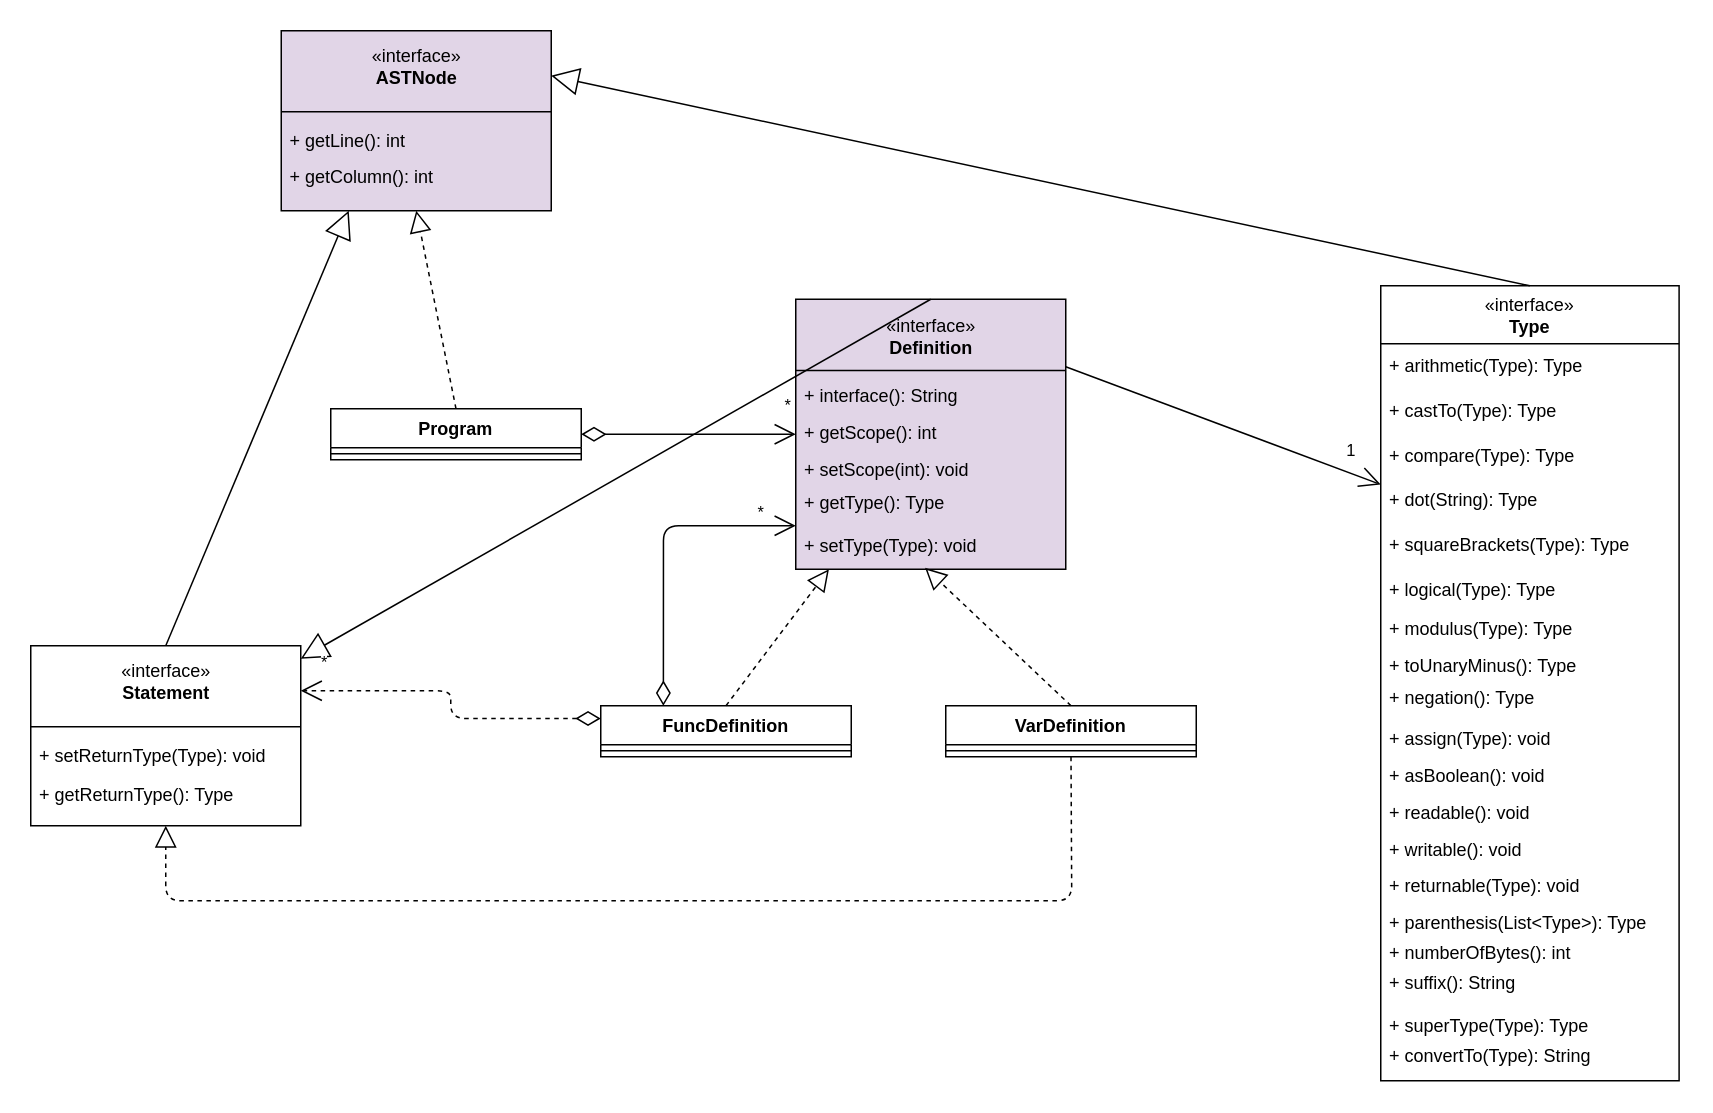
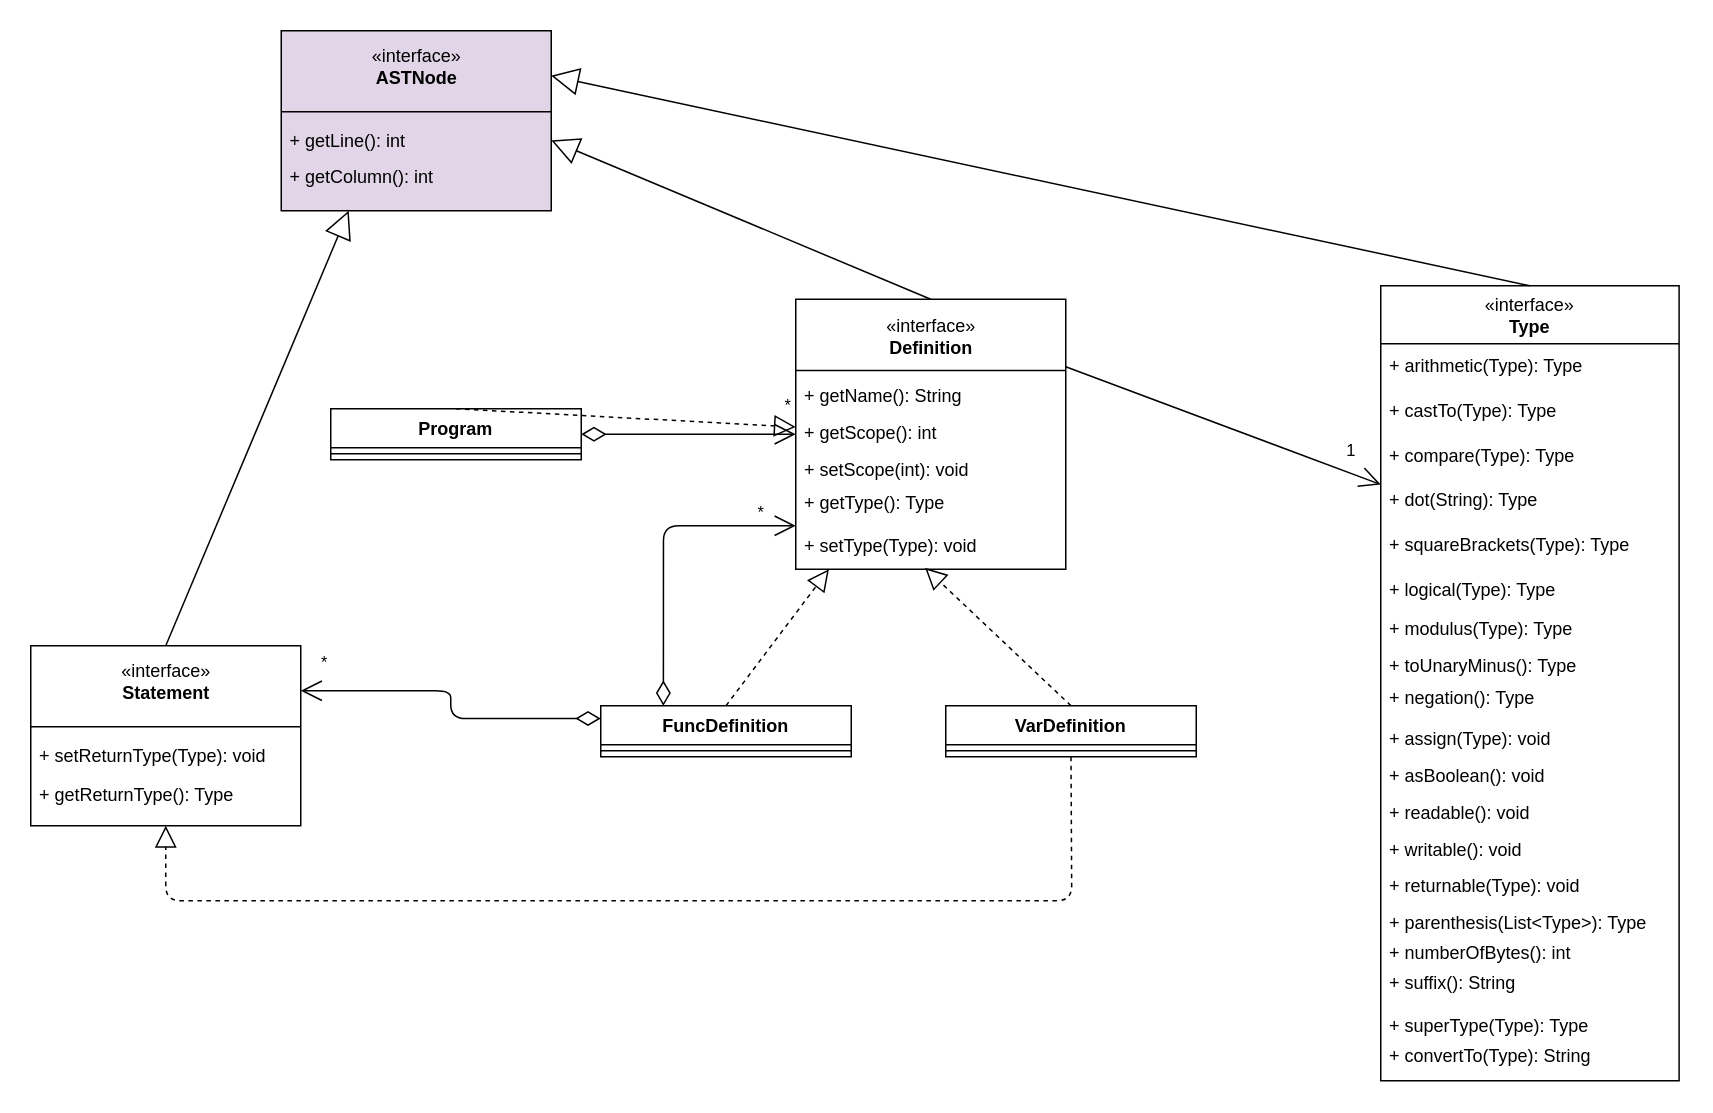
(438, 320) -> (623, 418)
(898, 396) -> (890, 396)
(931, 434) -> (931, 434)
(508, 541) -> (754, 225)
(447, 692) -> (447, 692)
